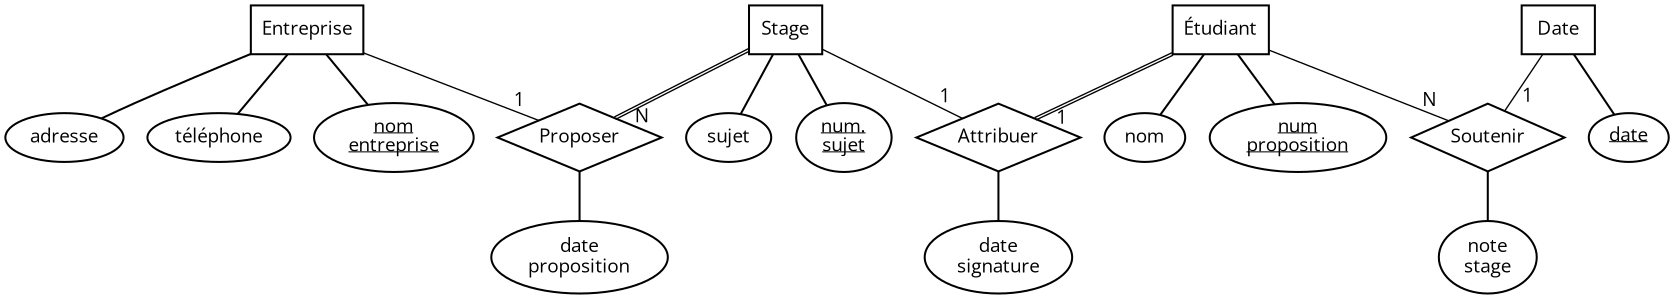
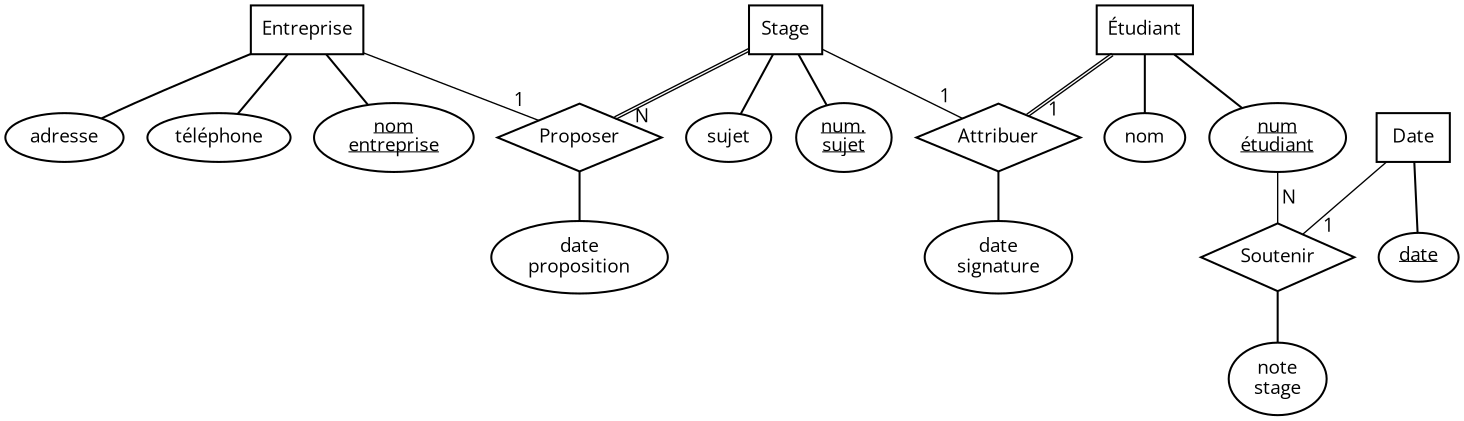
(1359, 85) -> (1278, 198)
(1298, 146) -> (1278, 146)
